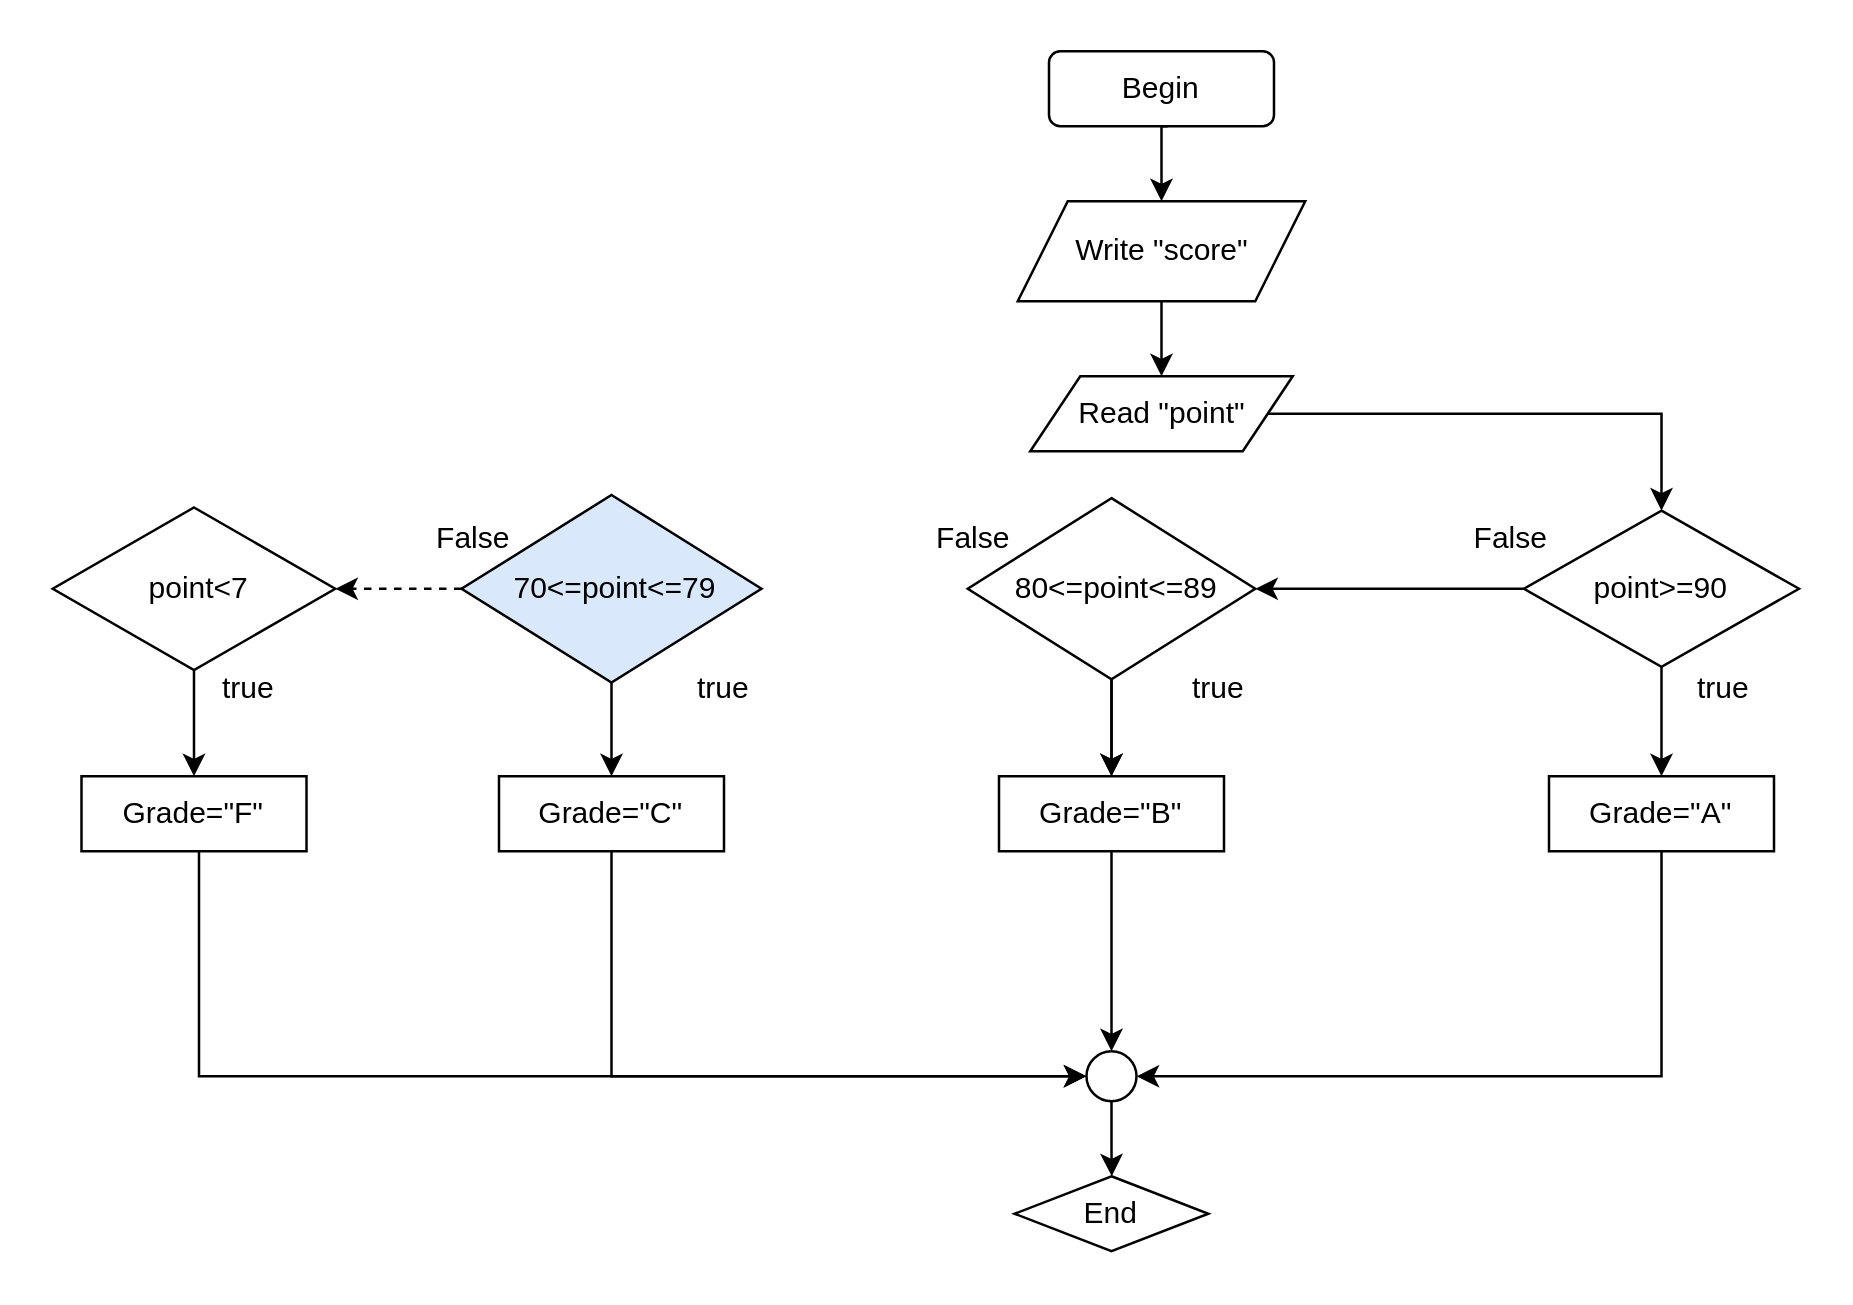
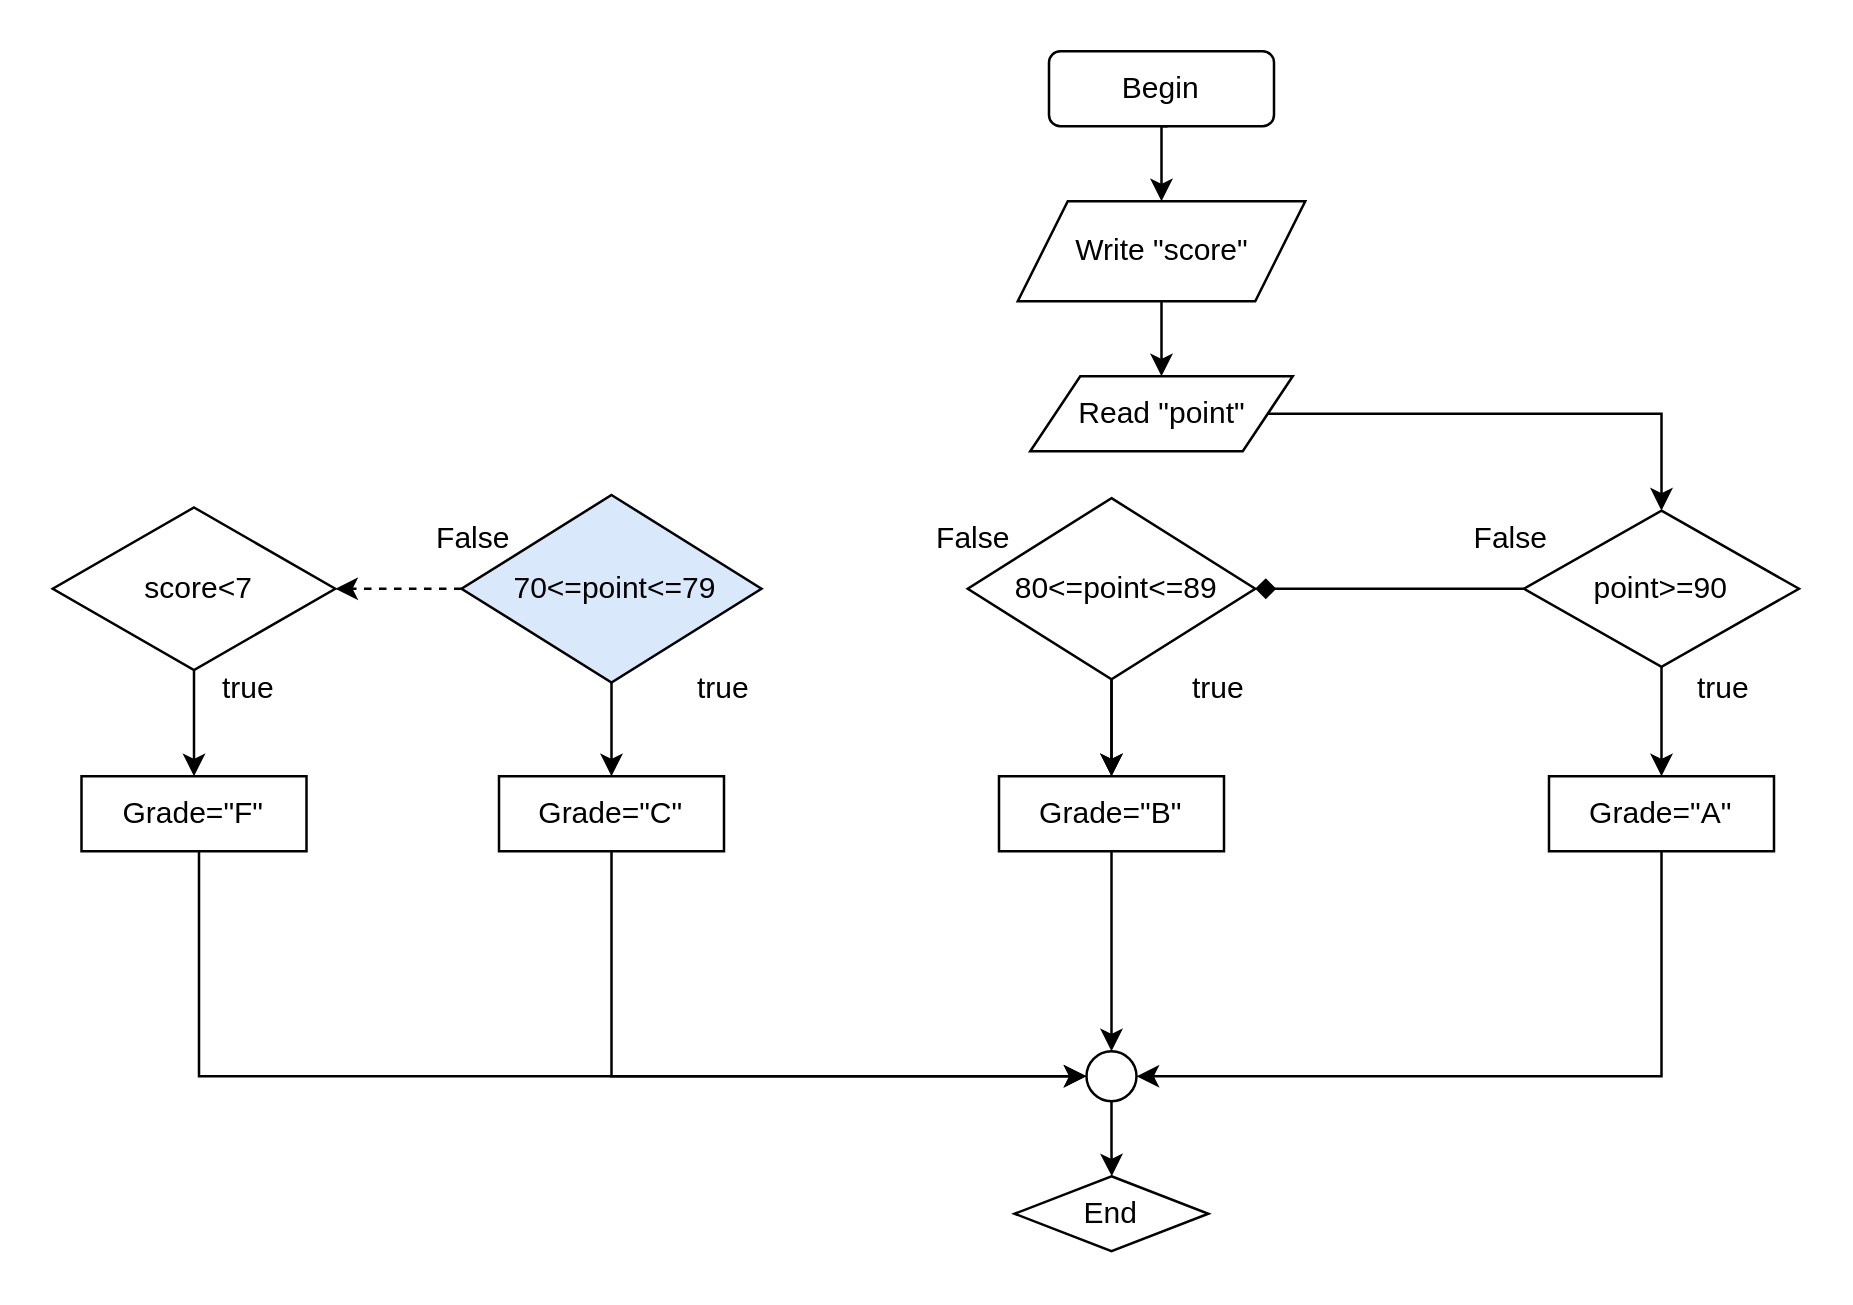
(195, 589) -> (195, 589)
(1274, 589) -> (1275, 589)
